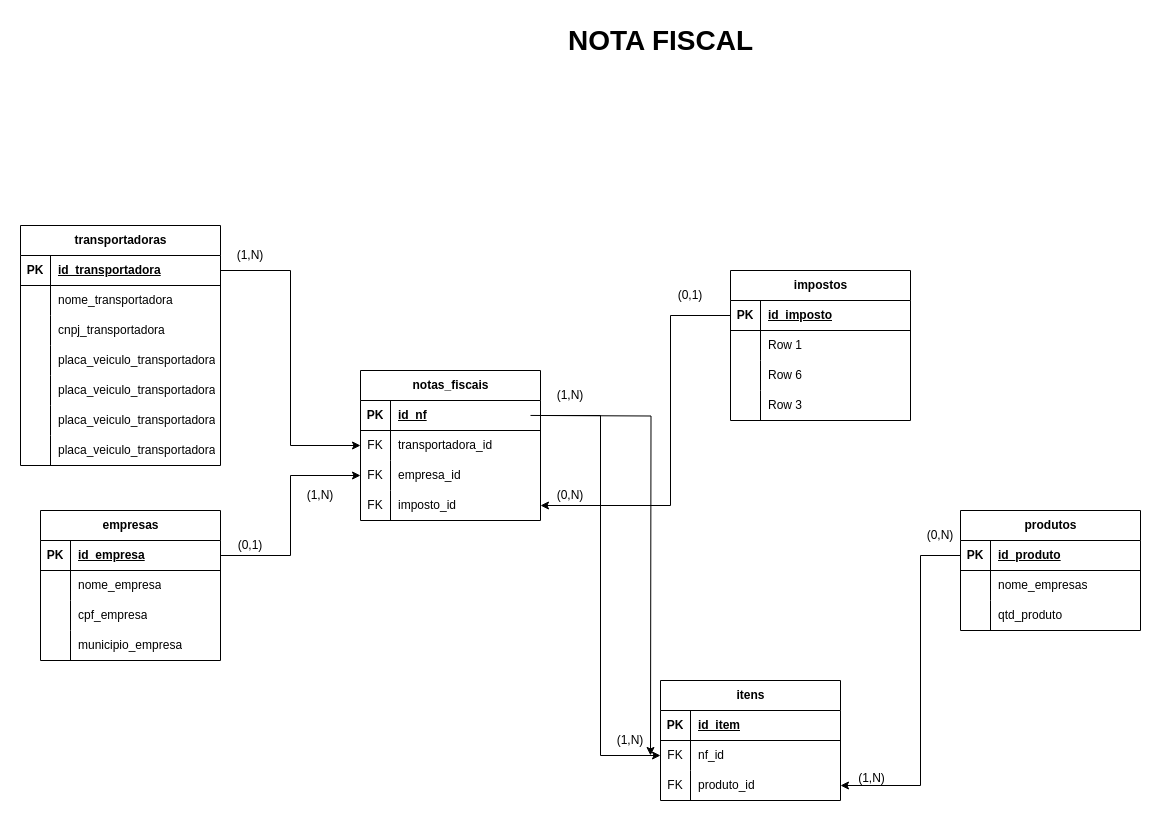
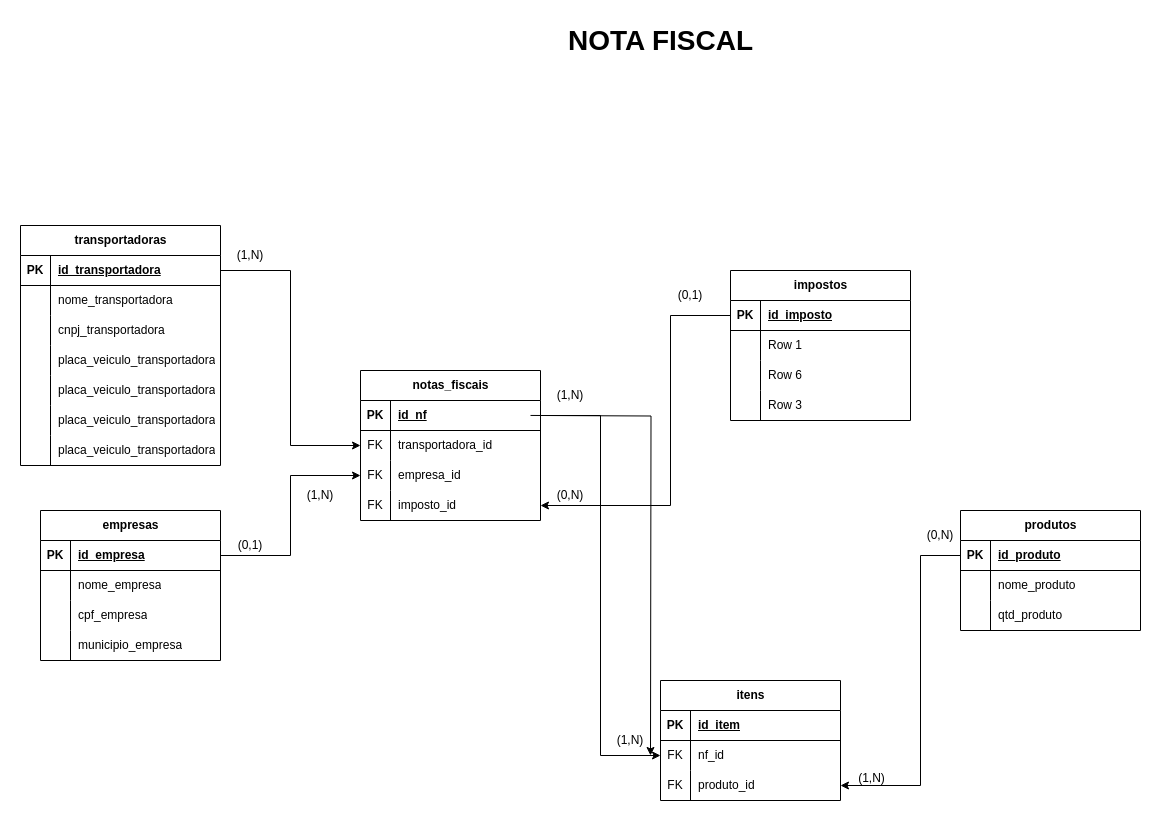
(1042, 586) -> (1039, 586)
